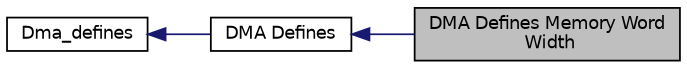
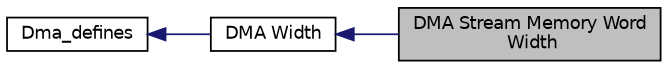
(281, 34) -> (273, 34)
(547, 34) -> (530, 34)
